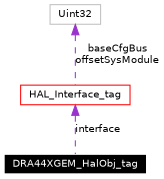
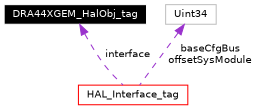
(75, 14) -> (191, 14)
(75, 135) -> (102, 61)
